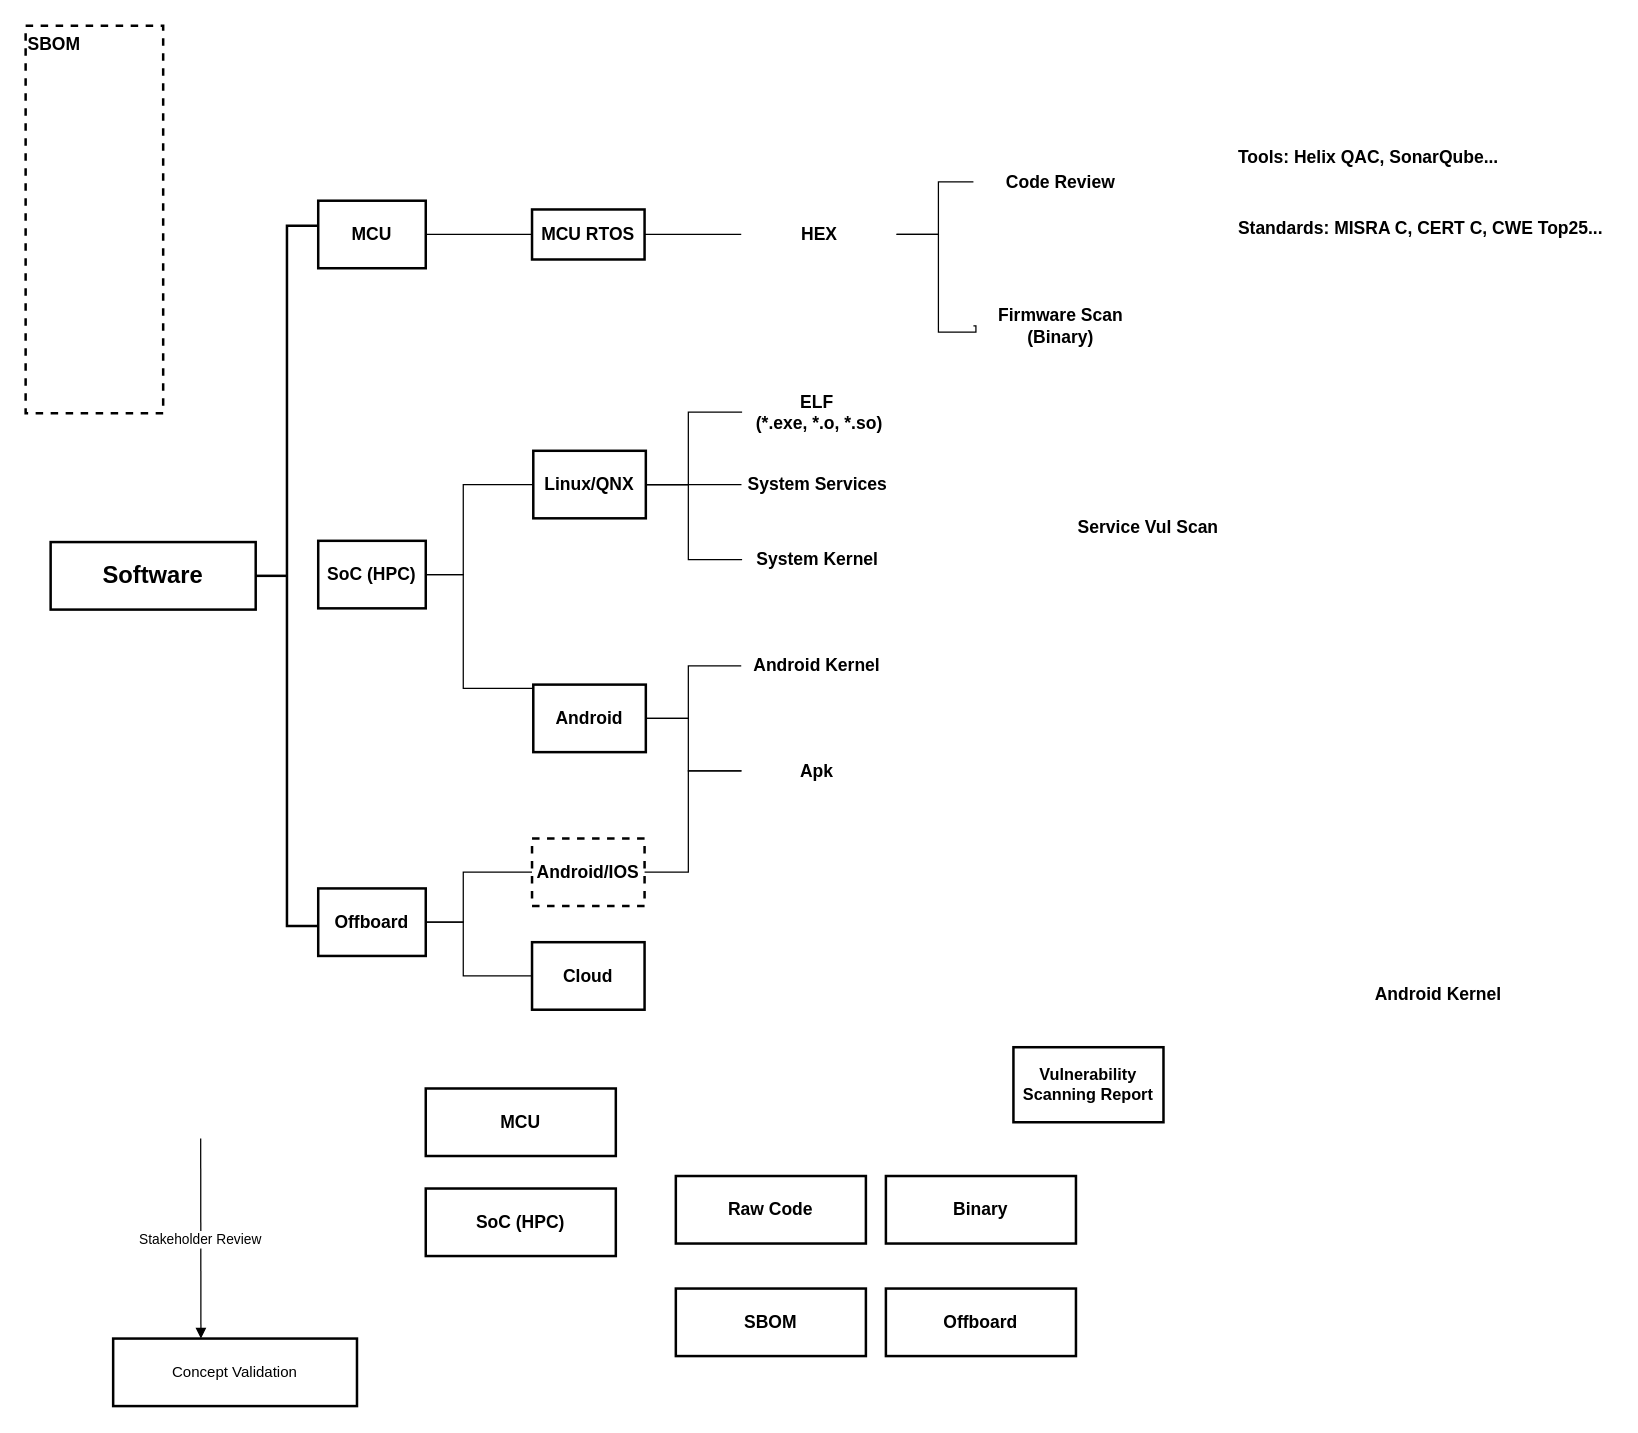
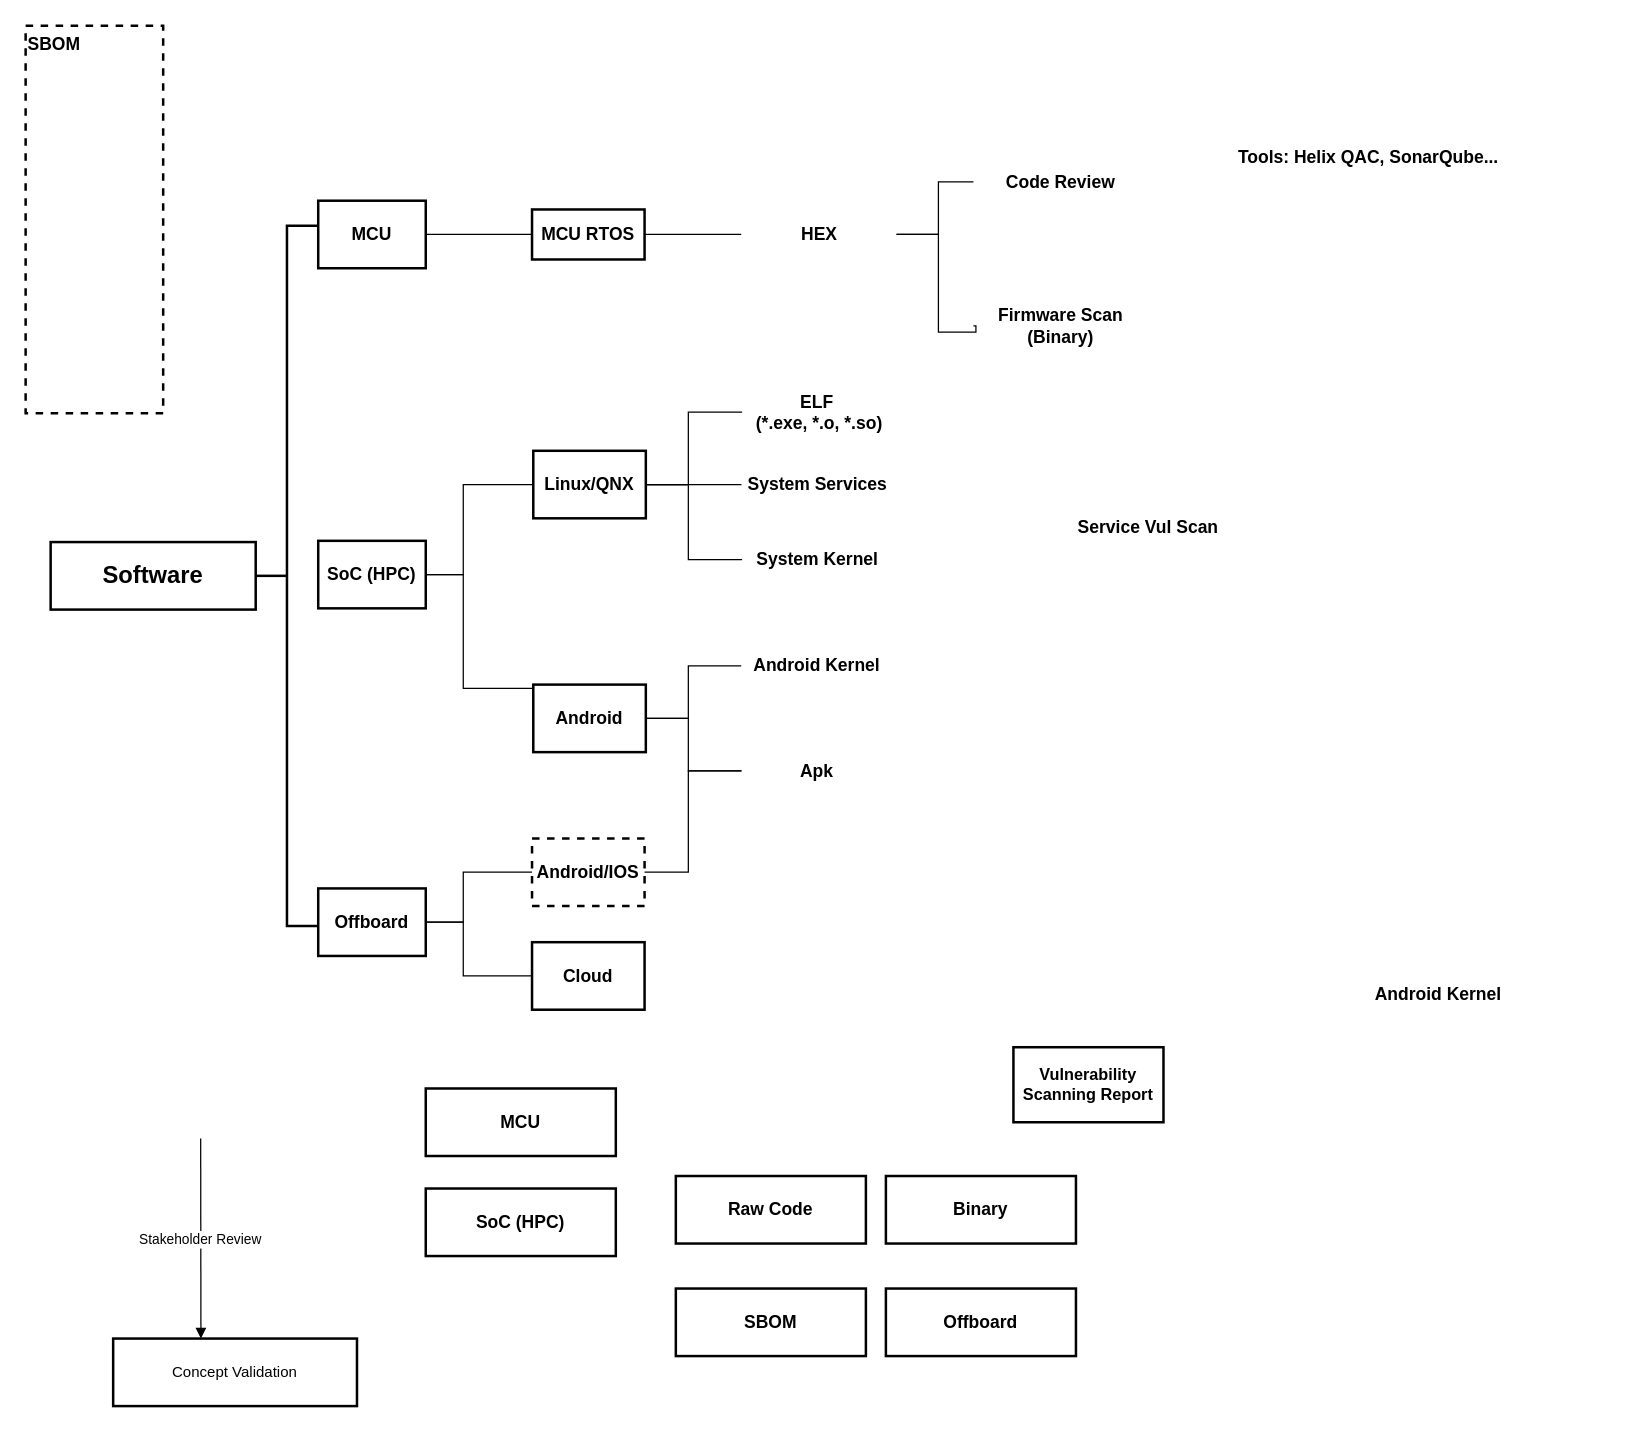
(1423, 228) -> none
